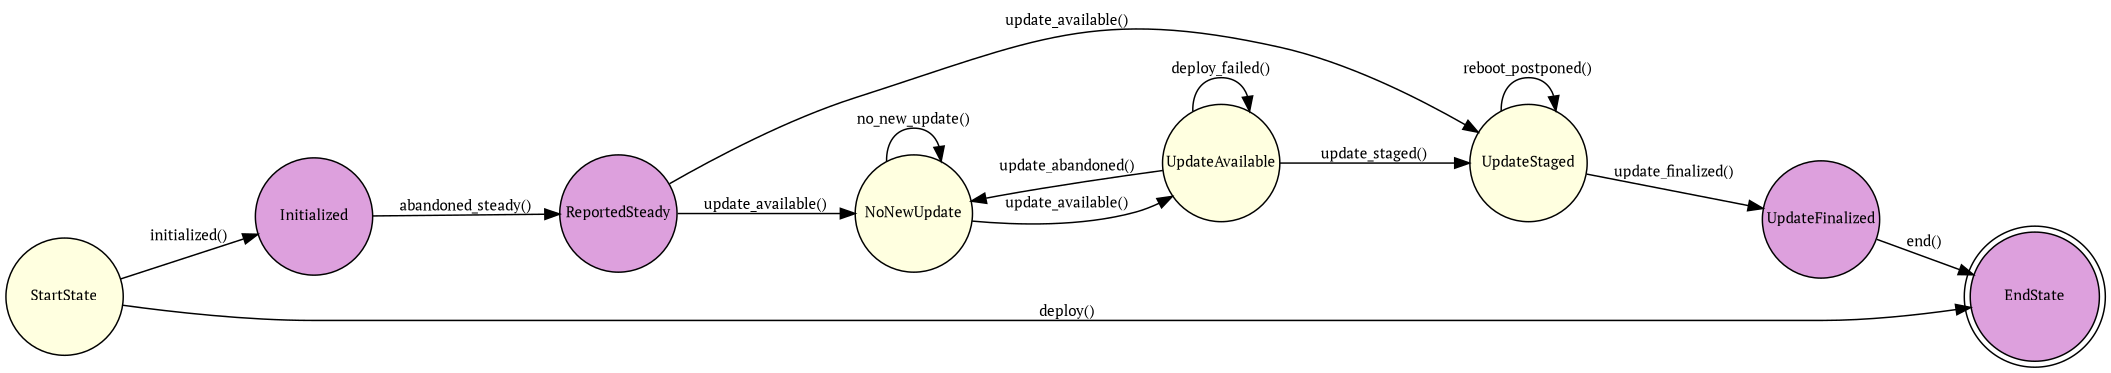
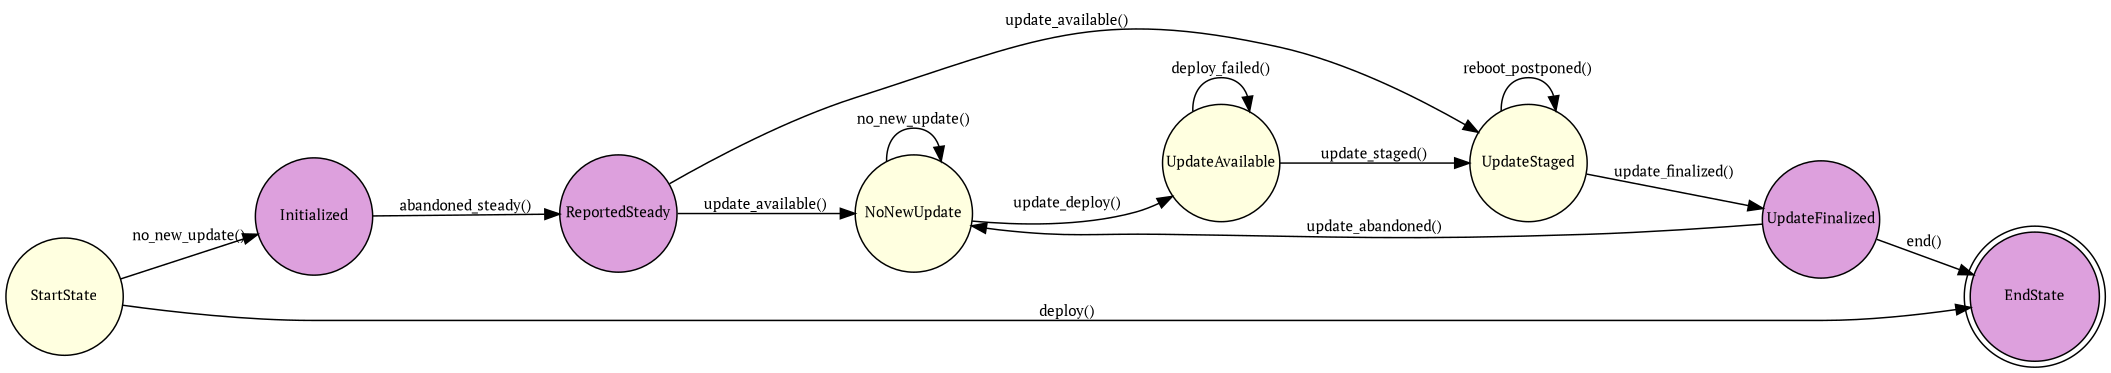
(1074, 183) -> (1374, 238)
(1068, 204) -> (1068, 204)
(189, 237) -> (189, 237)
